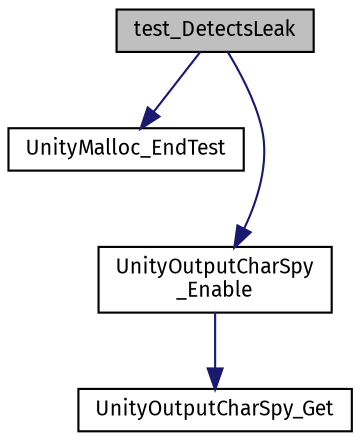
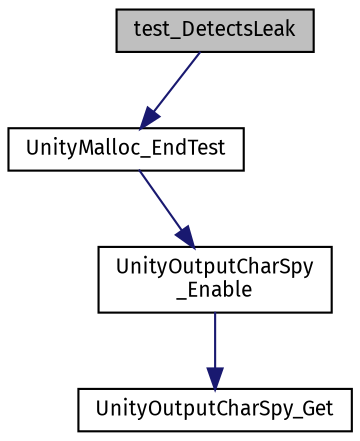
(263, 137) -> (160, 200)
